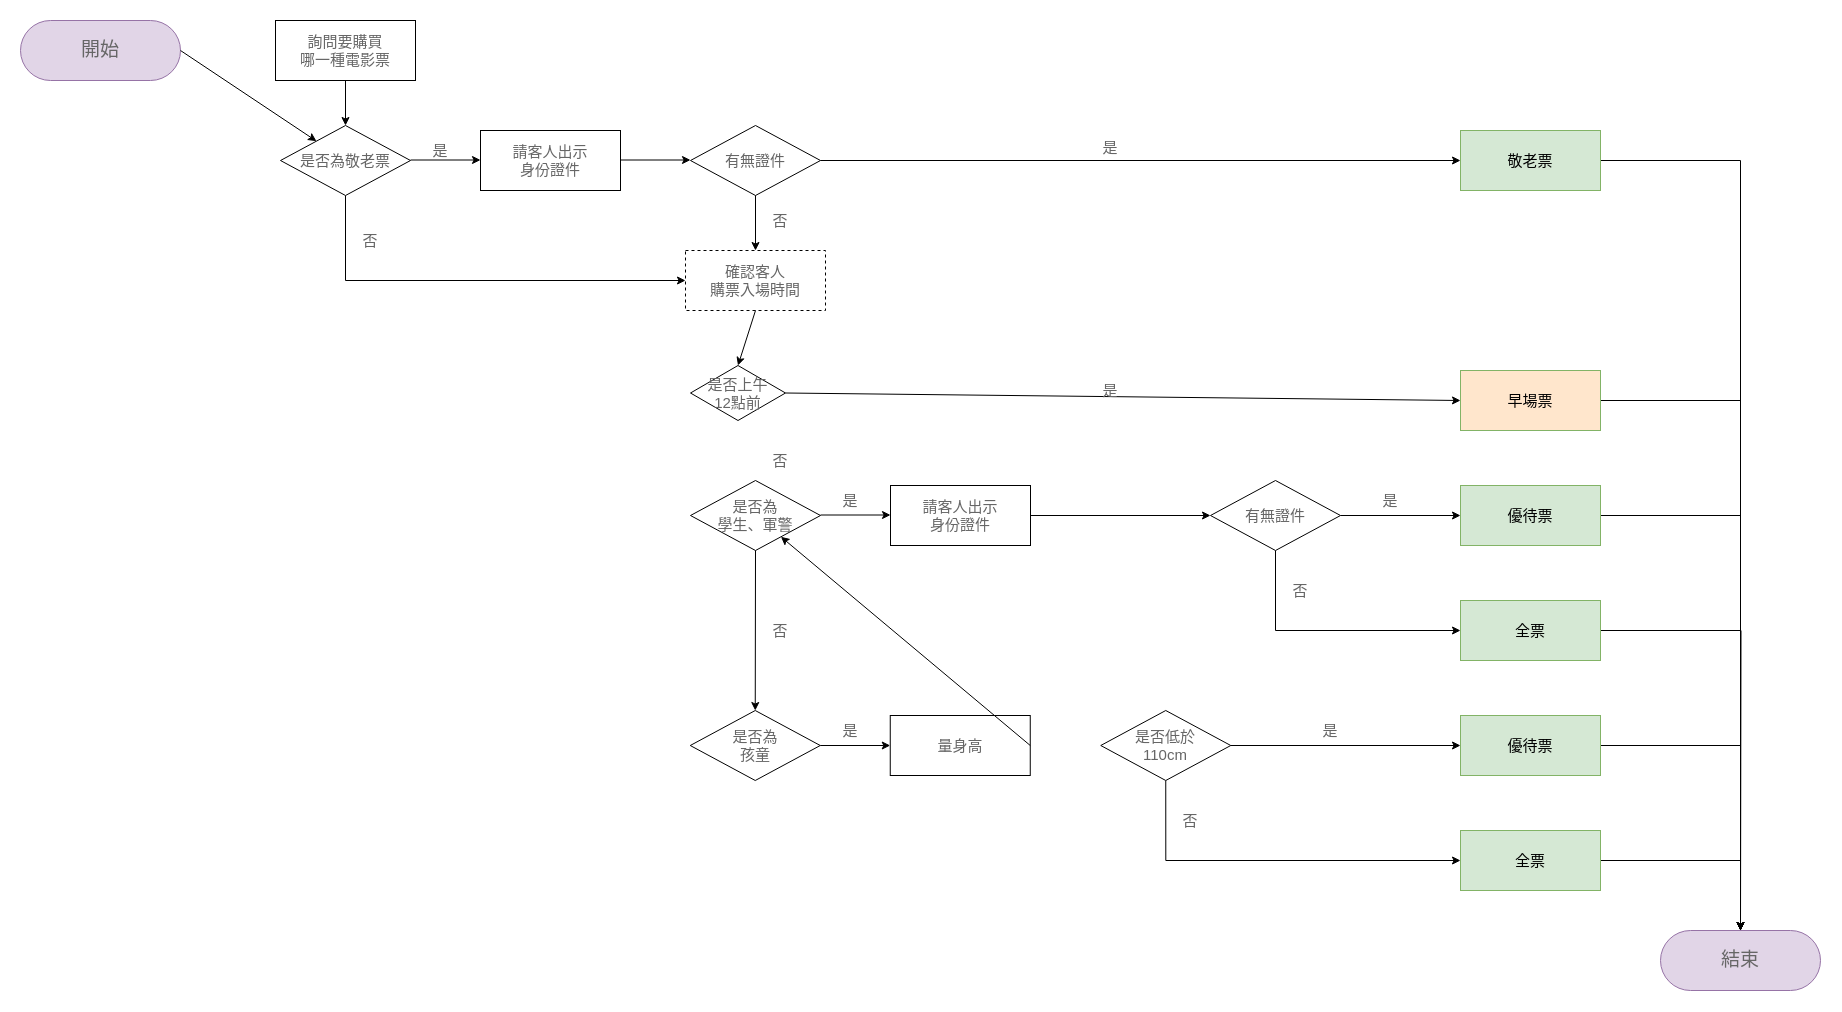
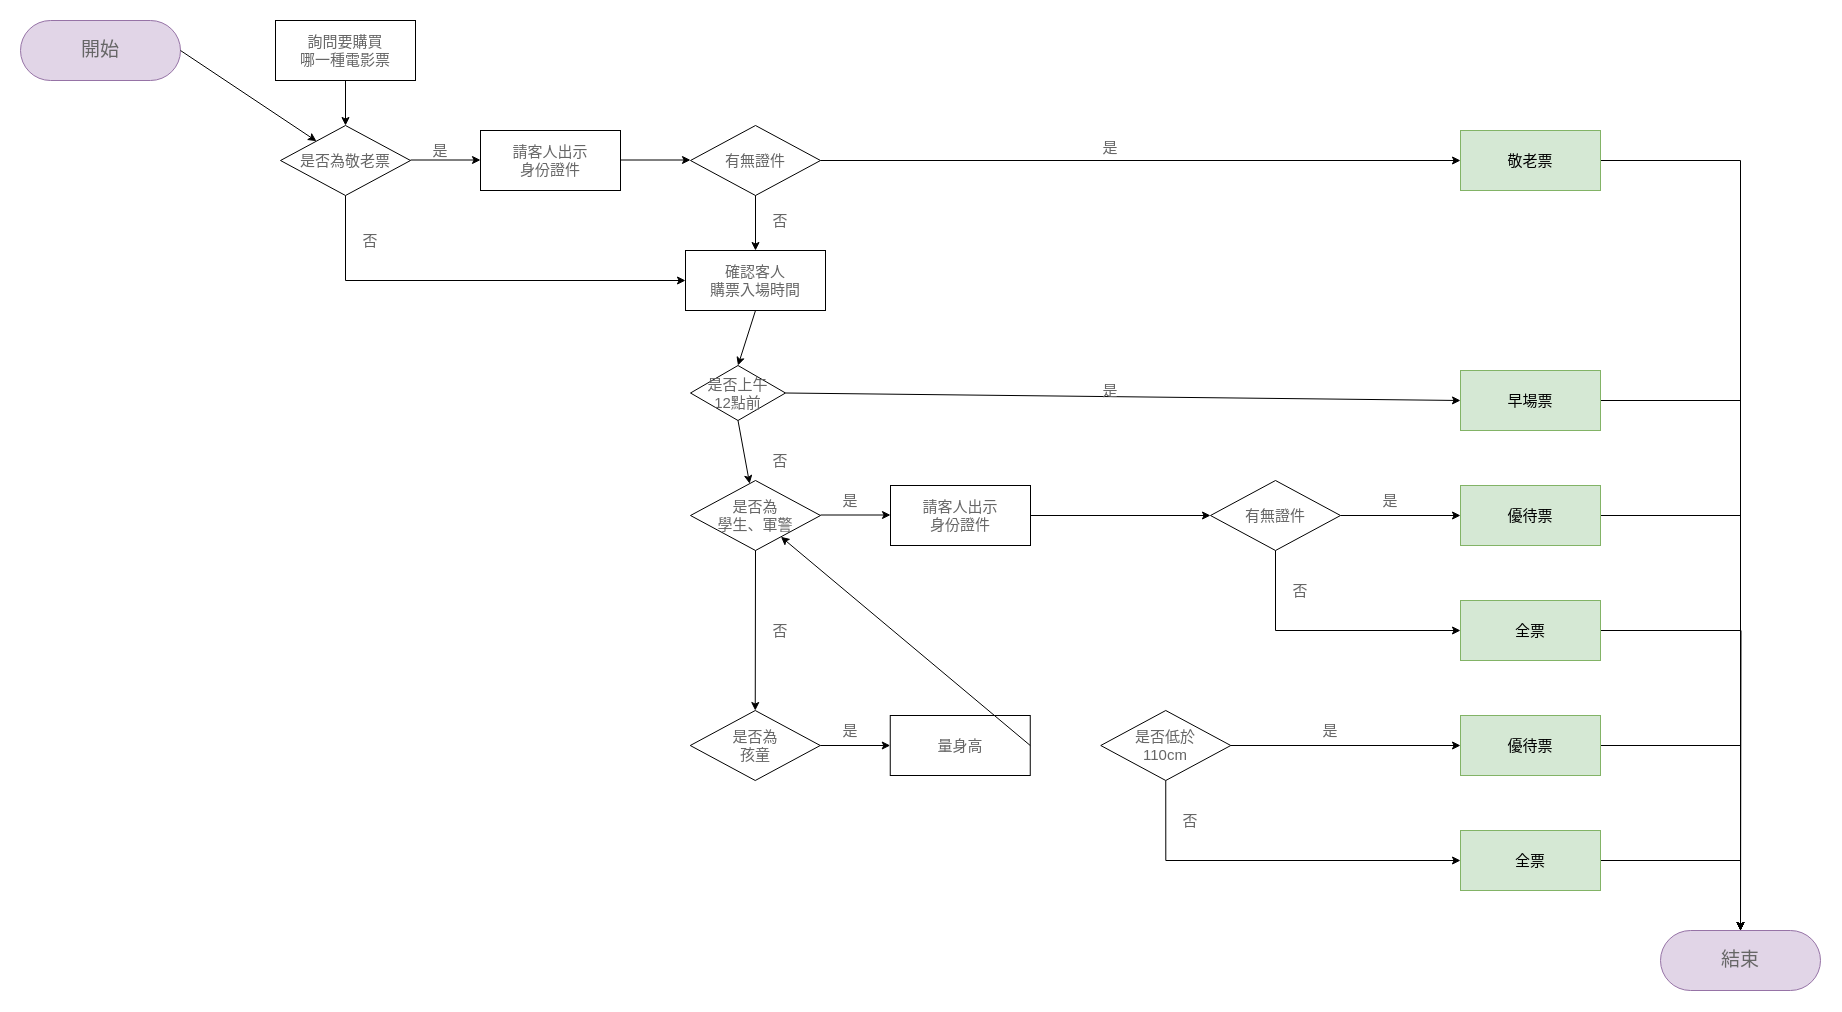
(756, 281) -> (756, 281)
(1531, 401) -> (1531, 401)
none -> (743, 448)
